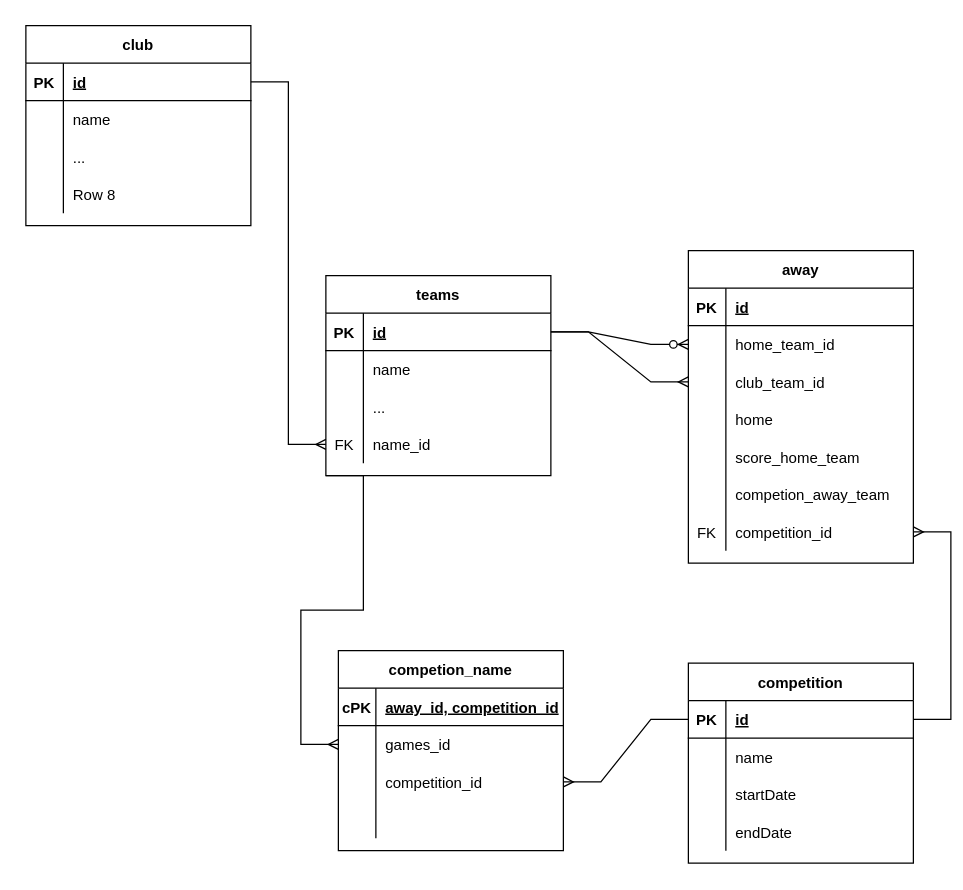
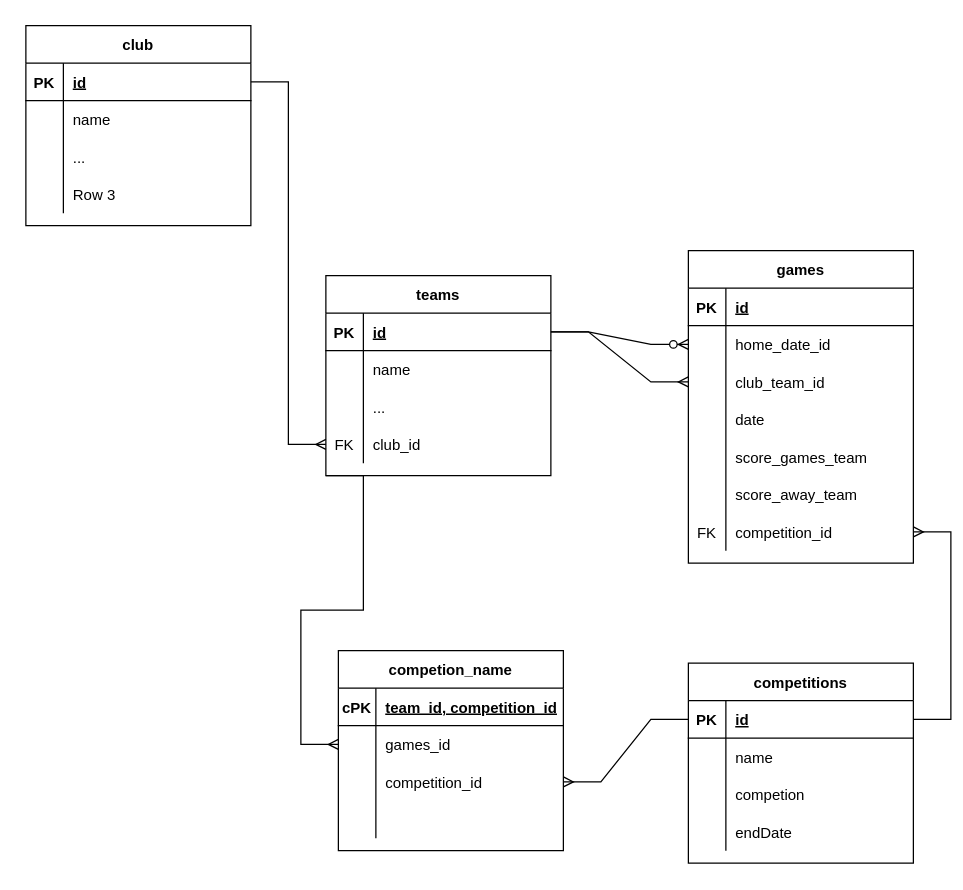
(92, 195) -> (92, 195)
(800, 270) -> (800, 270)
(783, 345) -> (783, 345)
(752, 420) -> (752, 420)
(400, 445) -> (398, 445)
(798, 458) -> (802, 458)
(813, 495) -> (798, 495)
(800, 683) -> (800, 683)
(470, 708) -> (470, 708)
(773, 795) -> (771, 795)
